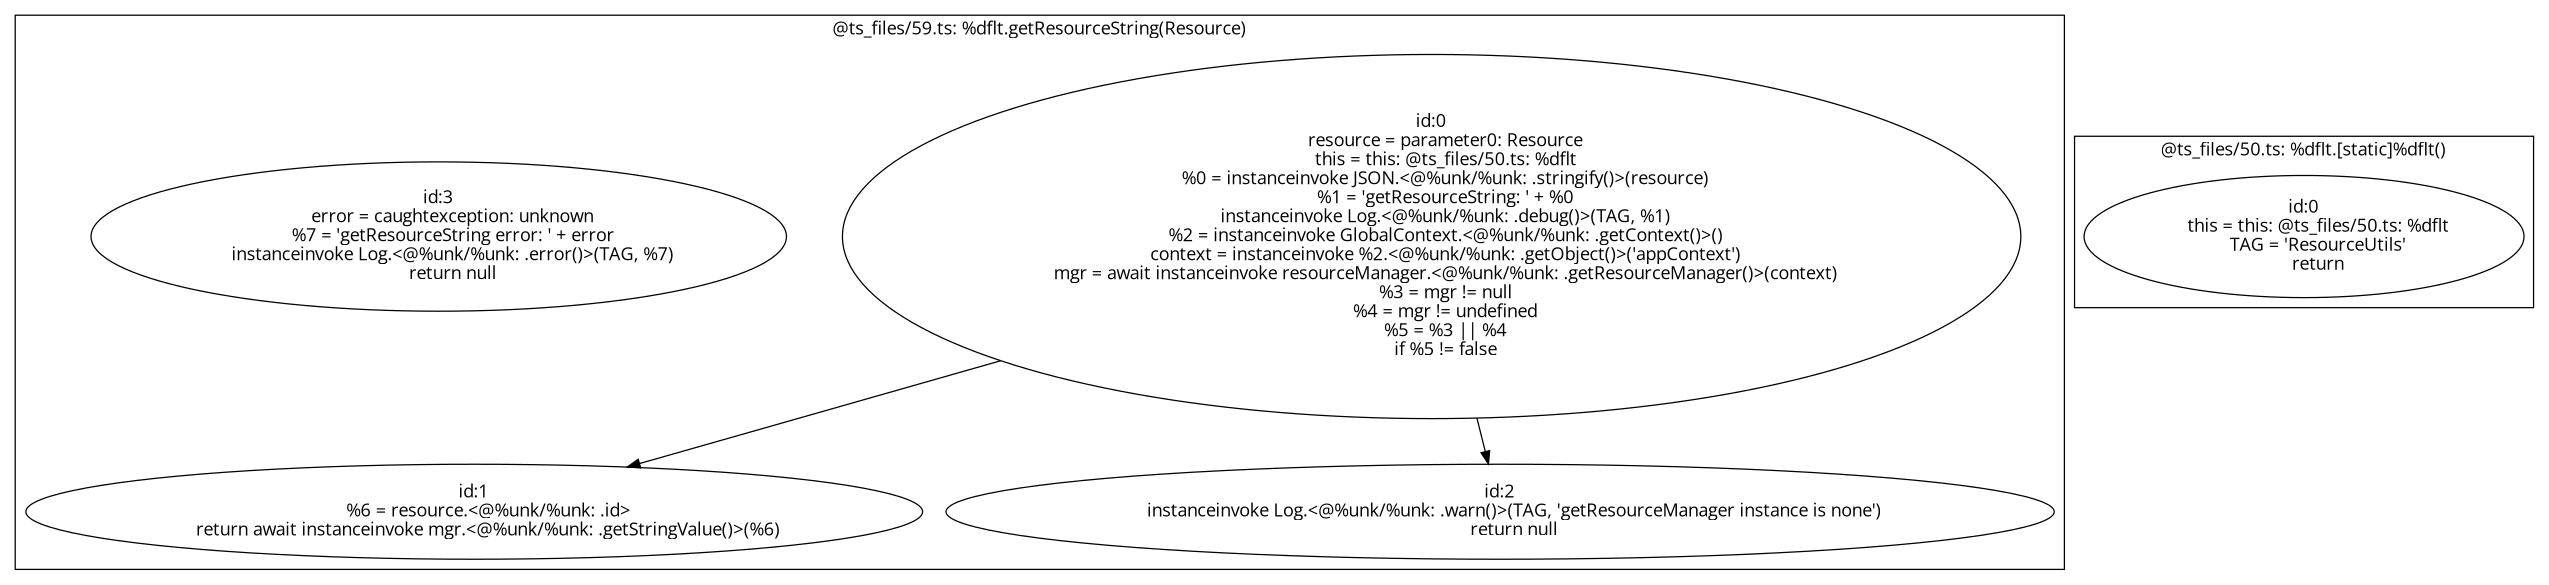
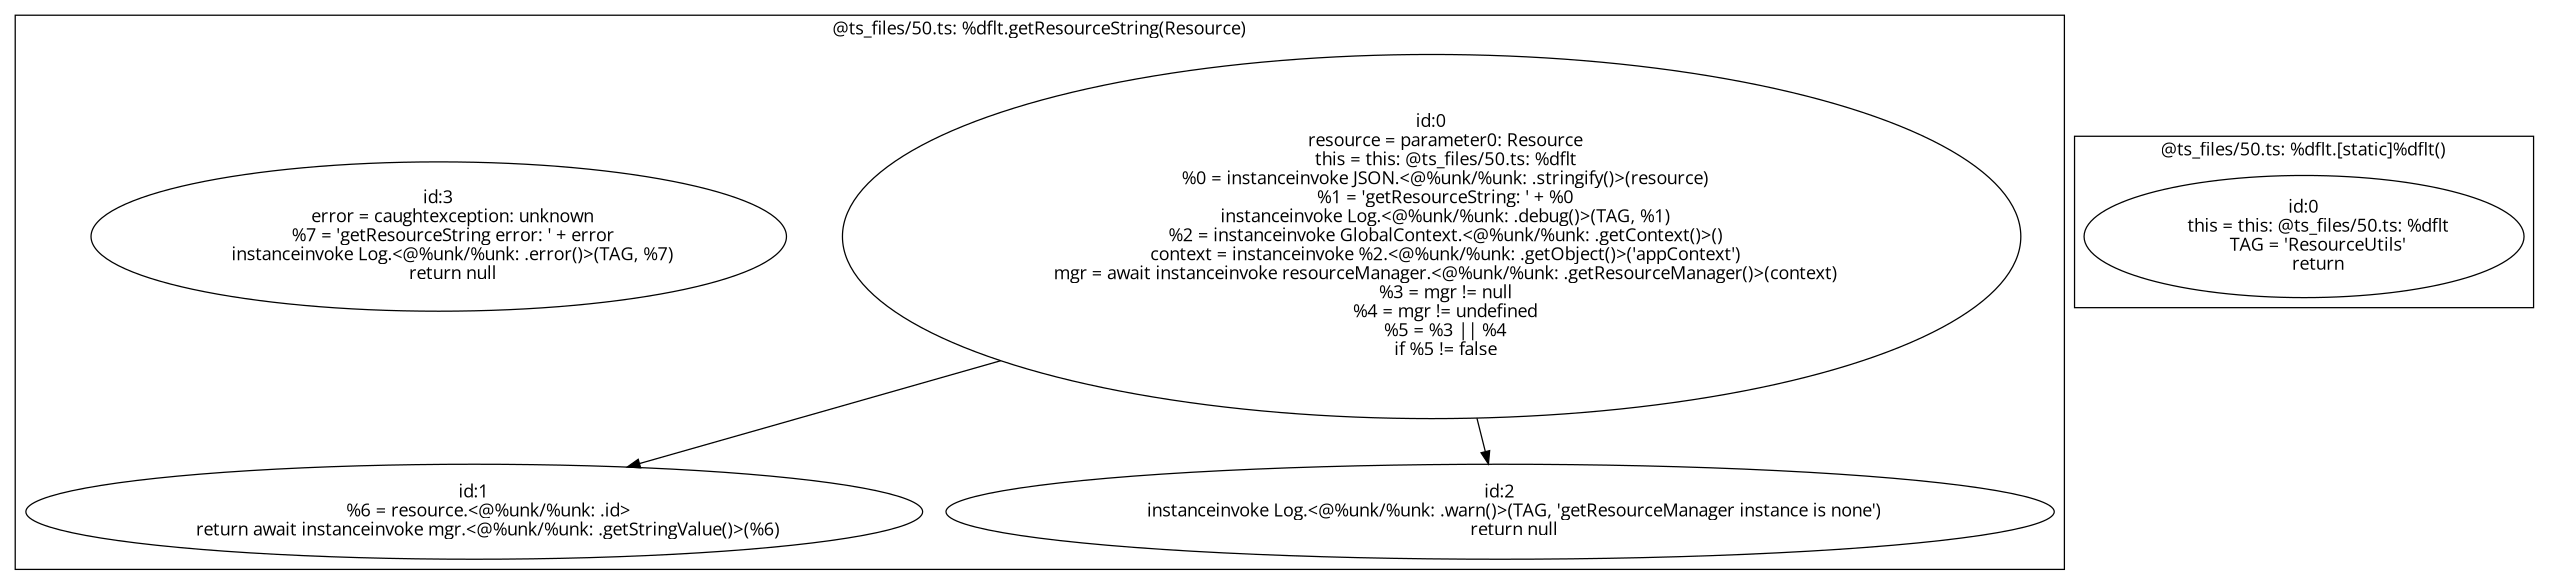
(1040, 30) -> (1040, 30)
